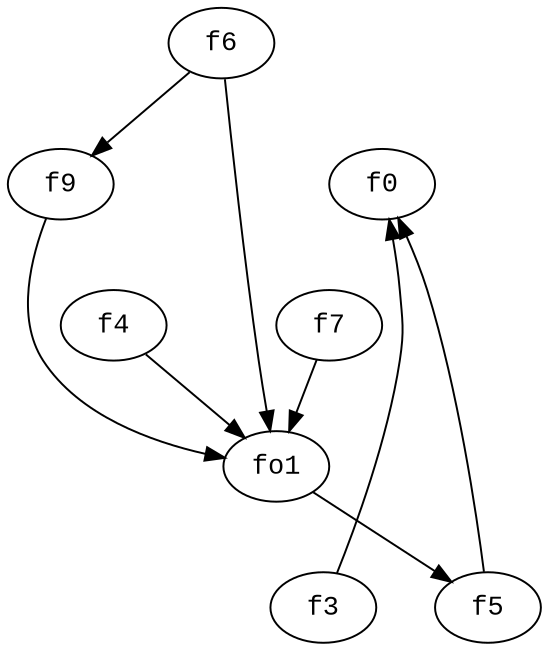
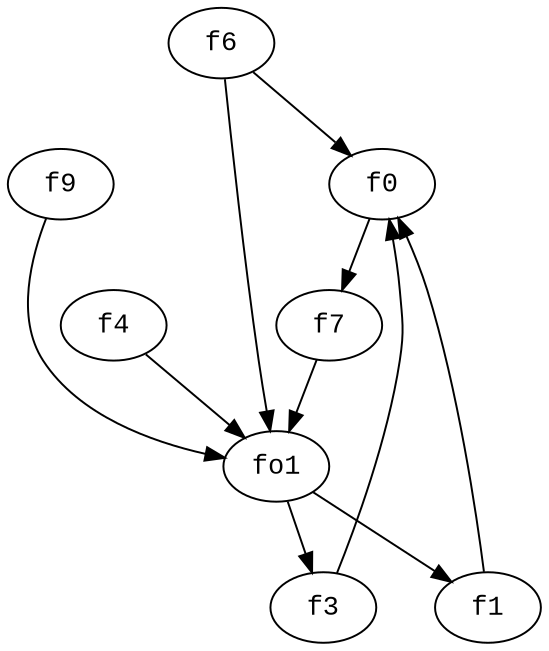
(149, 107) -> (294, 107)
none -> (359, 245)
none -> (297, 528)
(488, 608) -> (488, 608)
